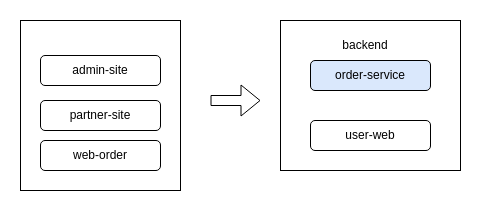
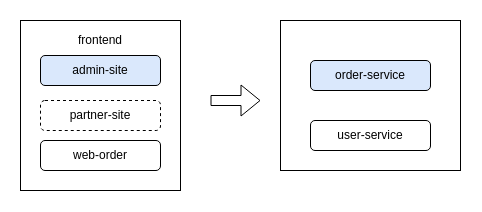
none -> (101, 41)
(366, 46) -> none
(101, 71) -> (101, 71)
(101, 116) -> (101, 116)
(371, 136) -> (371, 136)
